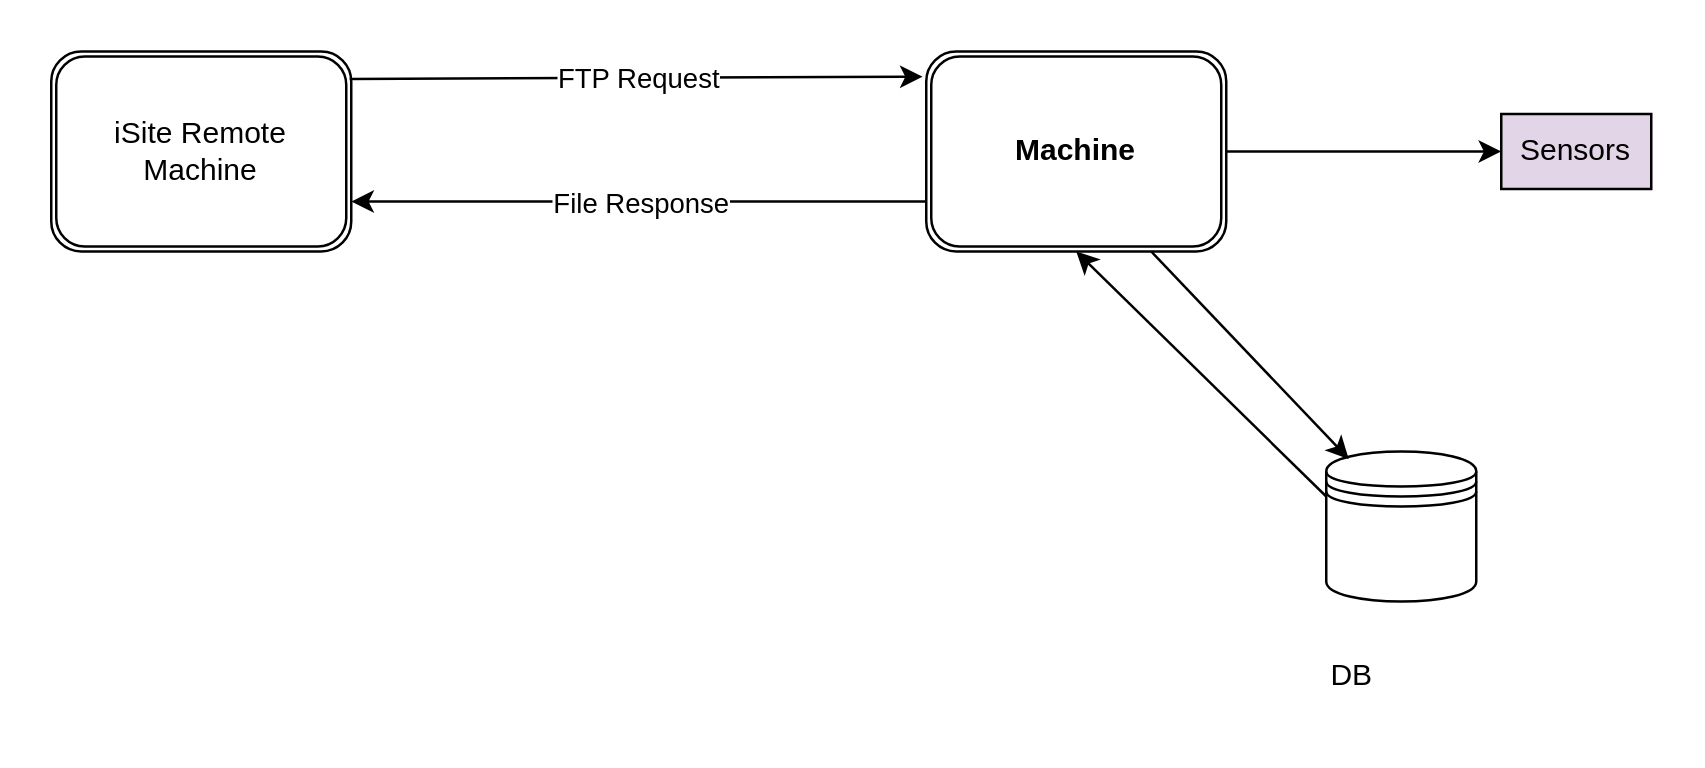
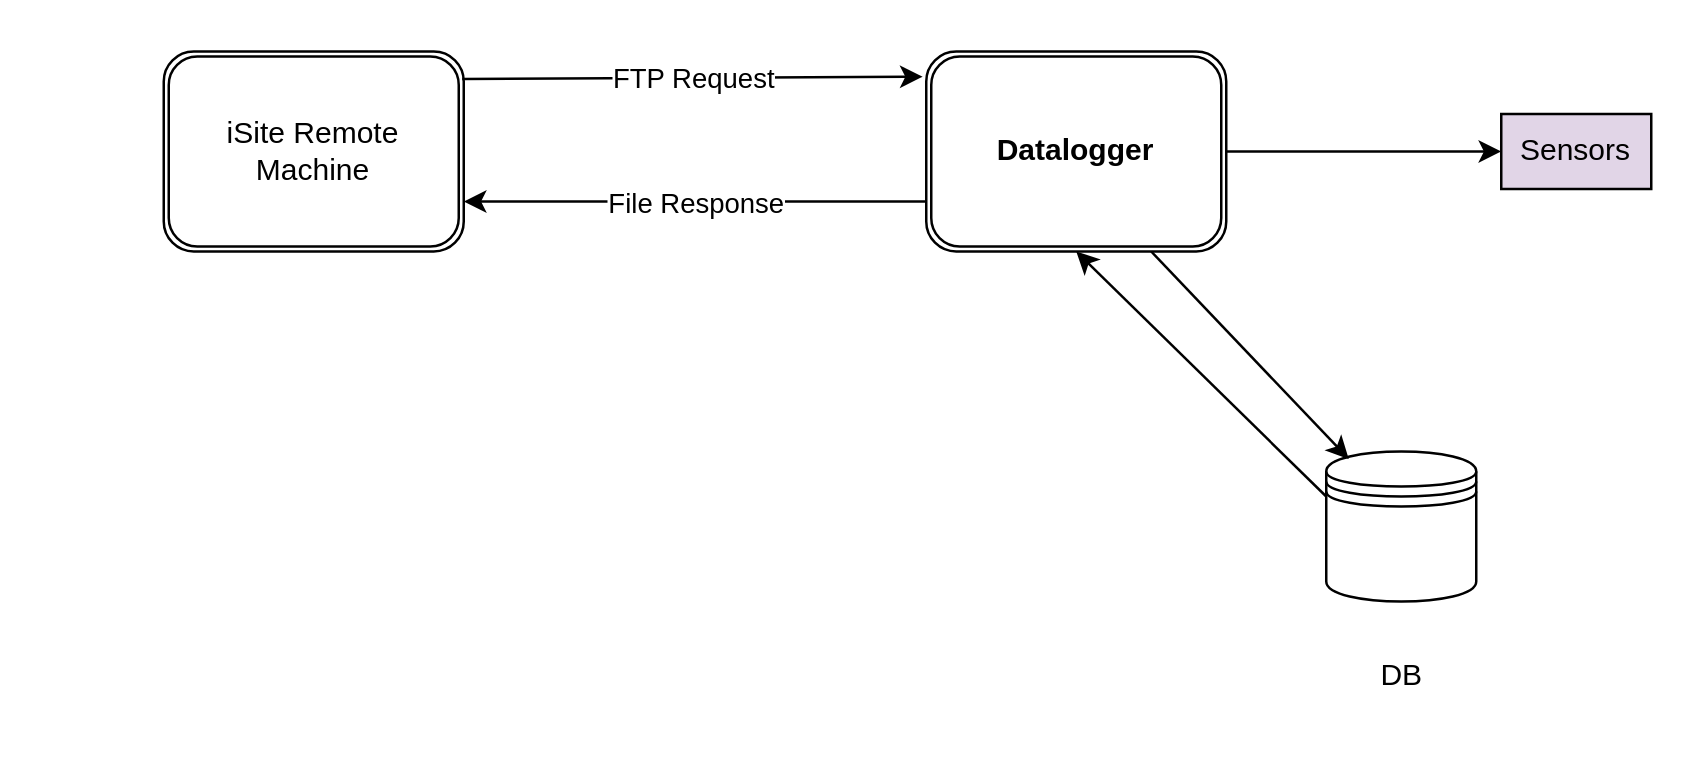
(201, 151) -> (314, 151)
(1076, 151) -> (1076, 151)
(1351, 676) -> (1401, 676)
